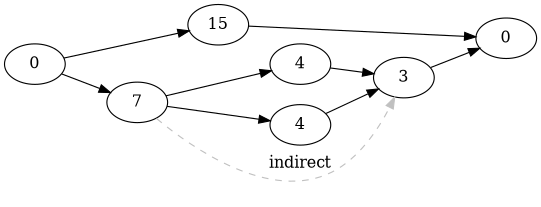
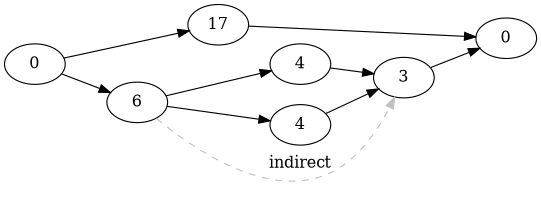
(218, 25) -> (218, 25)
(137, 102) -> (137, 102)
